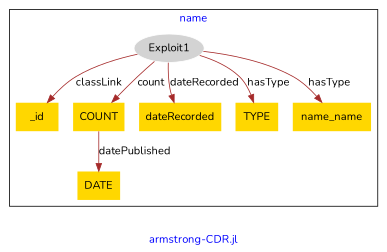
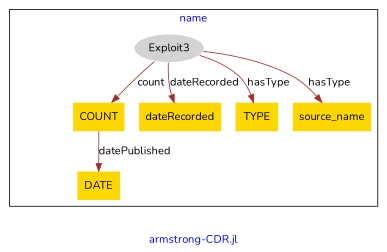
(169, 48) -> (169, 48)
(37, 117) -> none
(332, 117) -> (332, 117)
